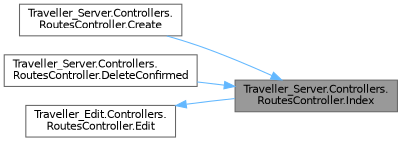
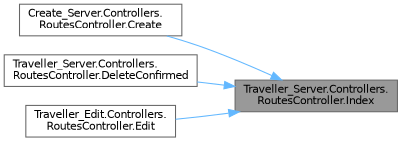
(101, 20) -> (101, 20)
(211, 101) -> (202, 116)
